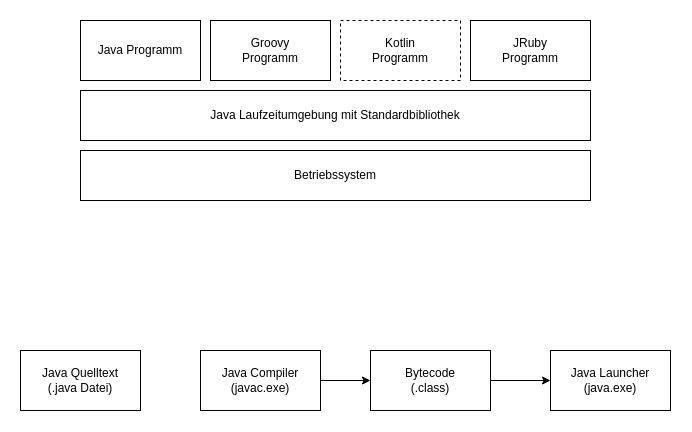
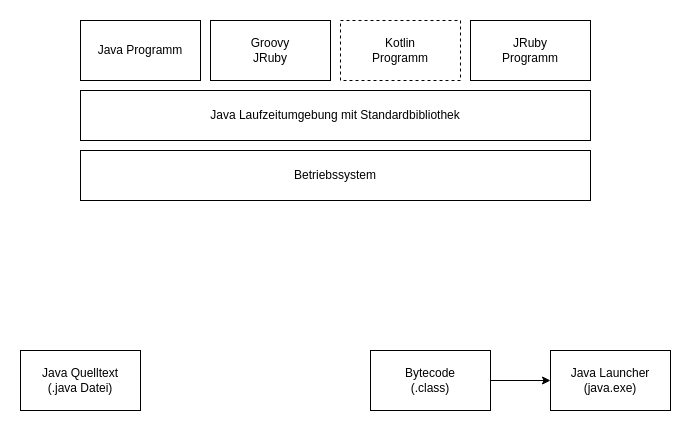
(271, 51) -> (271, 51)
(261, 381) -> none
(342, 381) -> none
